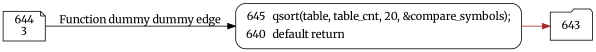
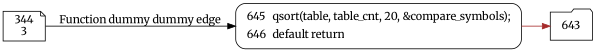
(24, 26) -> (24, 26)
(256, 35) -> (256, 35)
